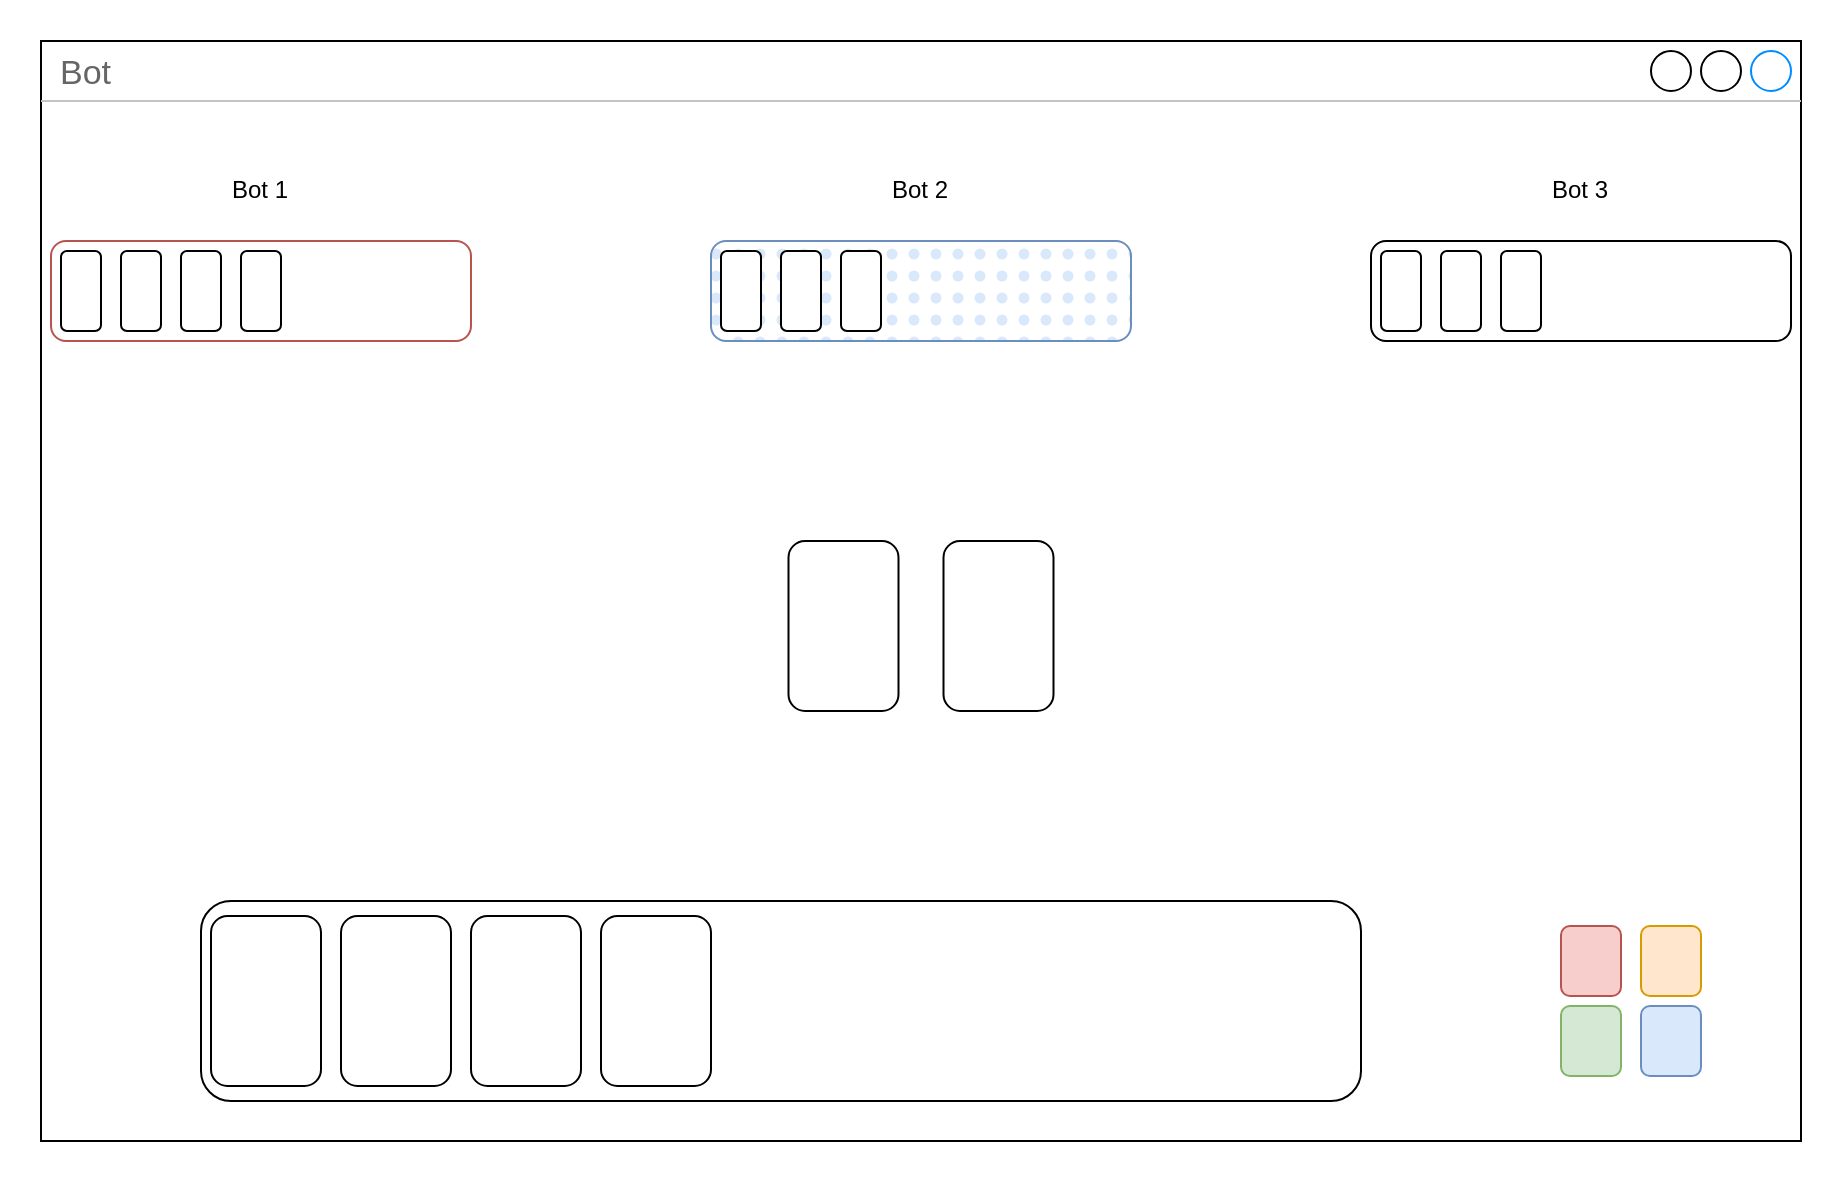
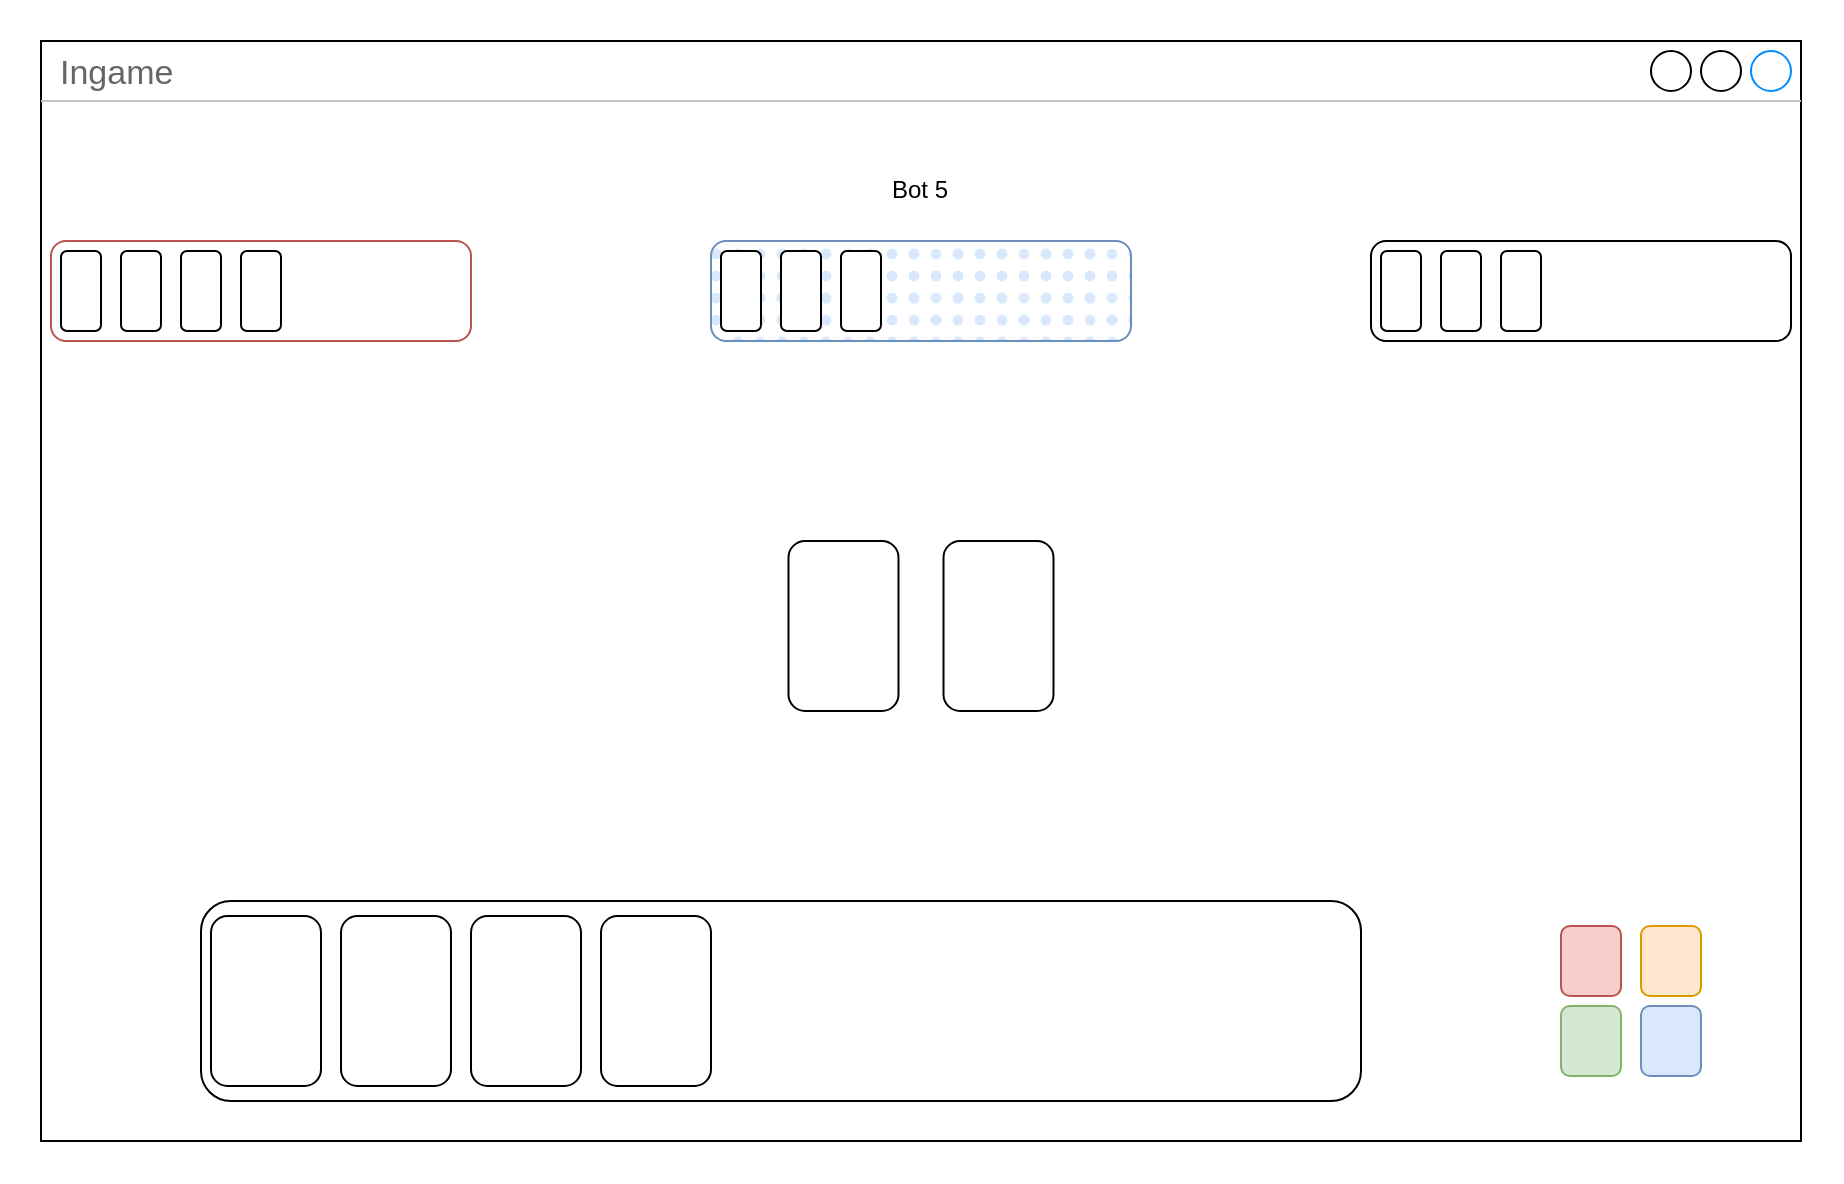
(90, 75) -> (118, 75)
(261, 191) -> none
(921, 191) -> (921, 191)
(1581, 191) -> none
